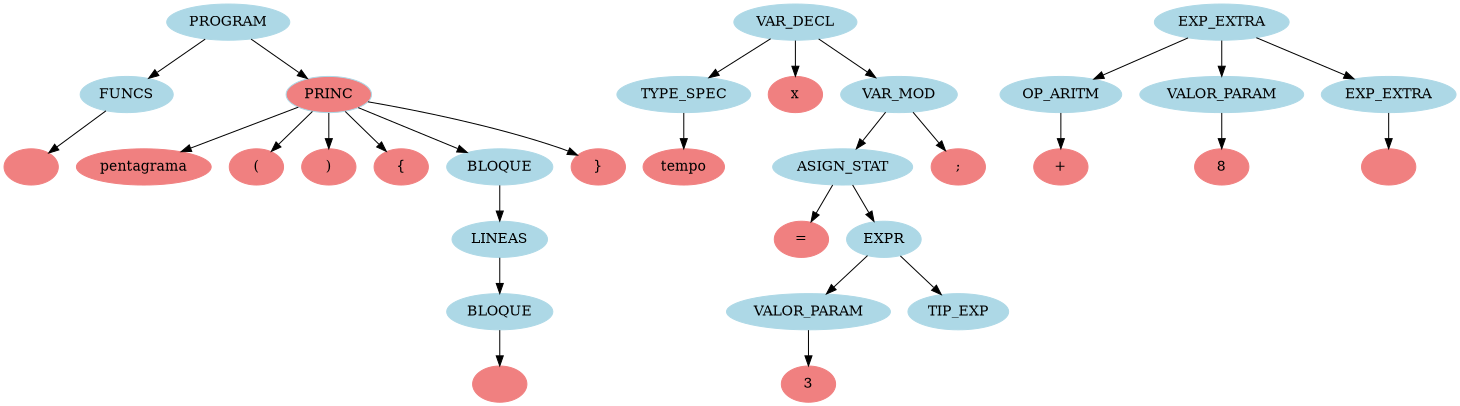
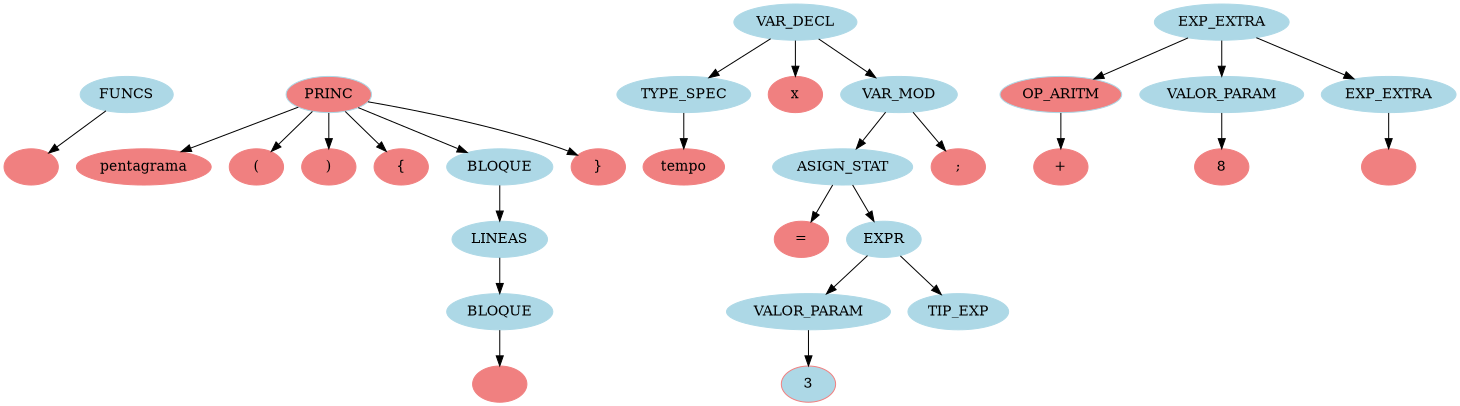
(228, 22) -> none
(1061, 95) -> (1061, 95)
(808, 384) -> (808, 384)
